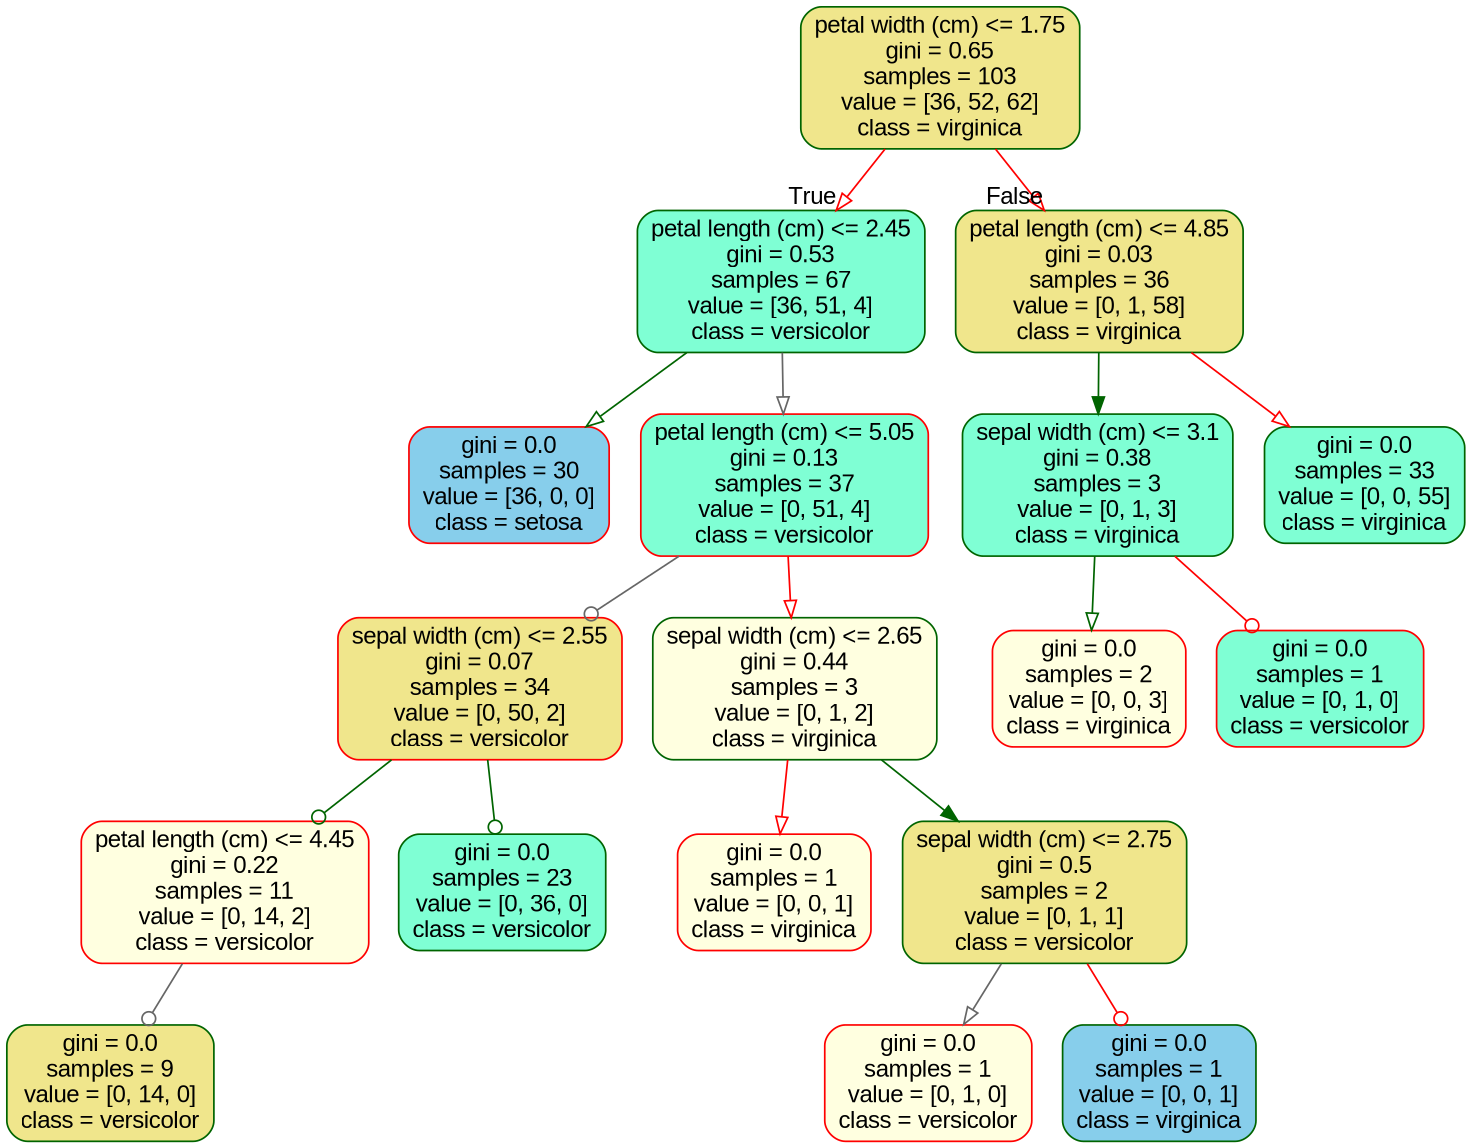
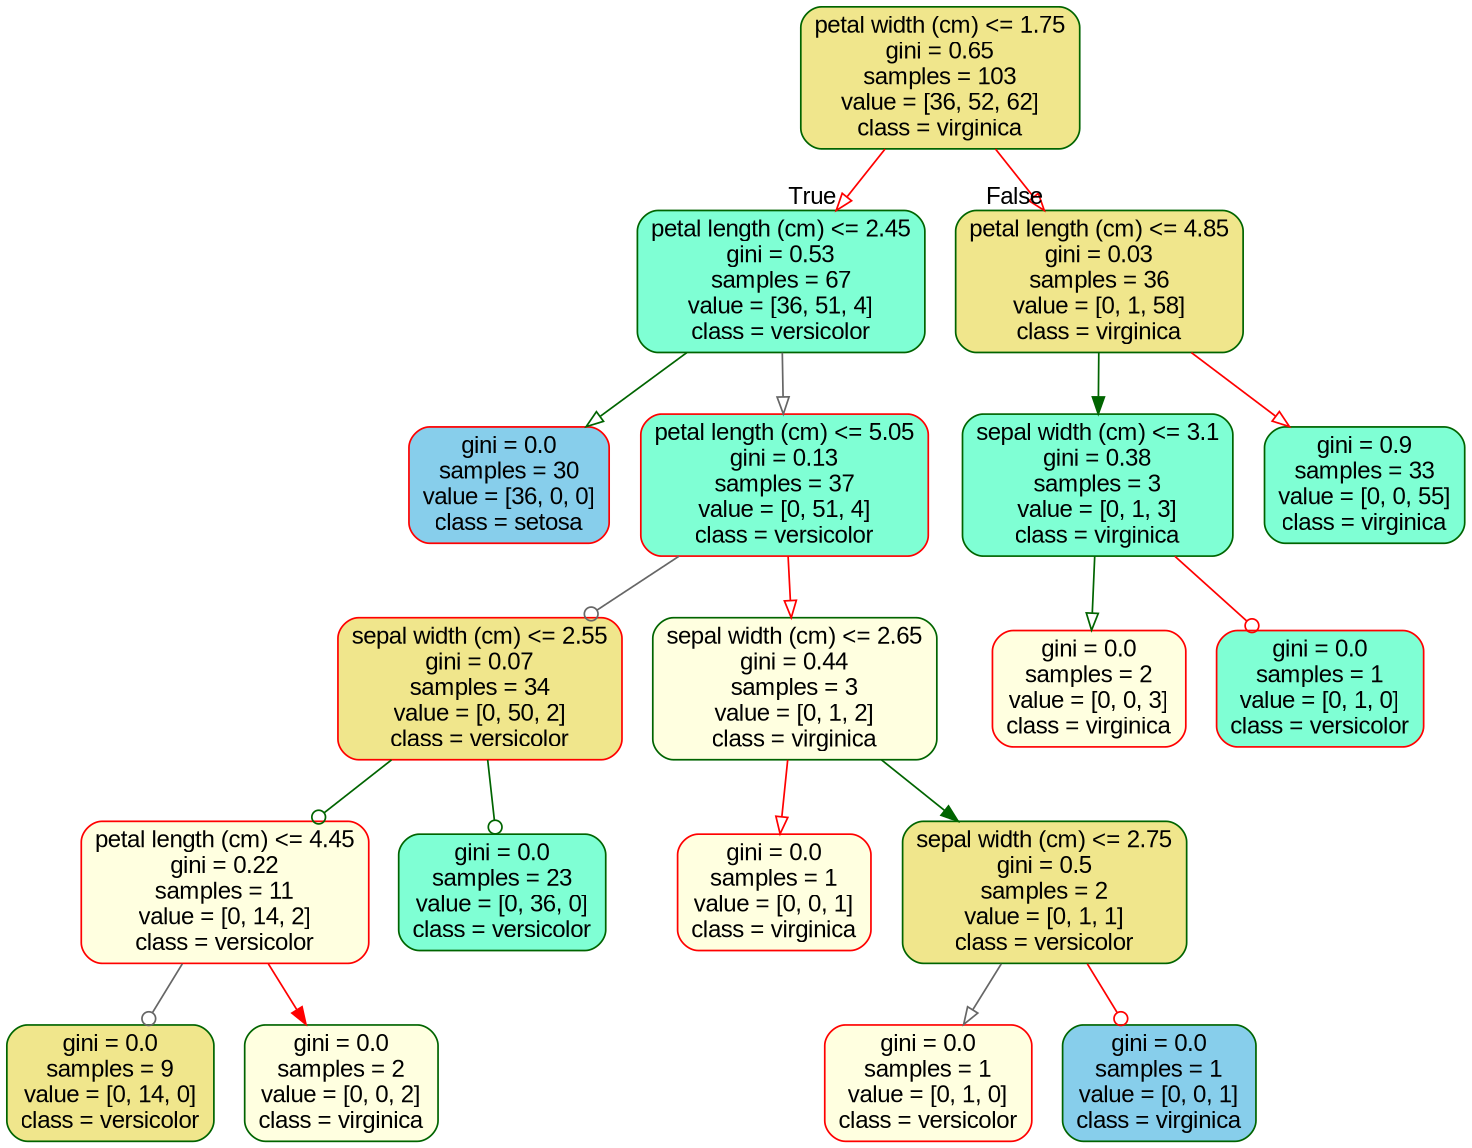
(1365, 485) -> (1365, 485)
none -> (341, 1083)
